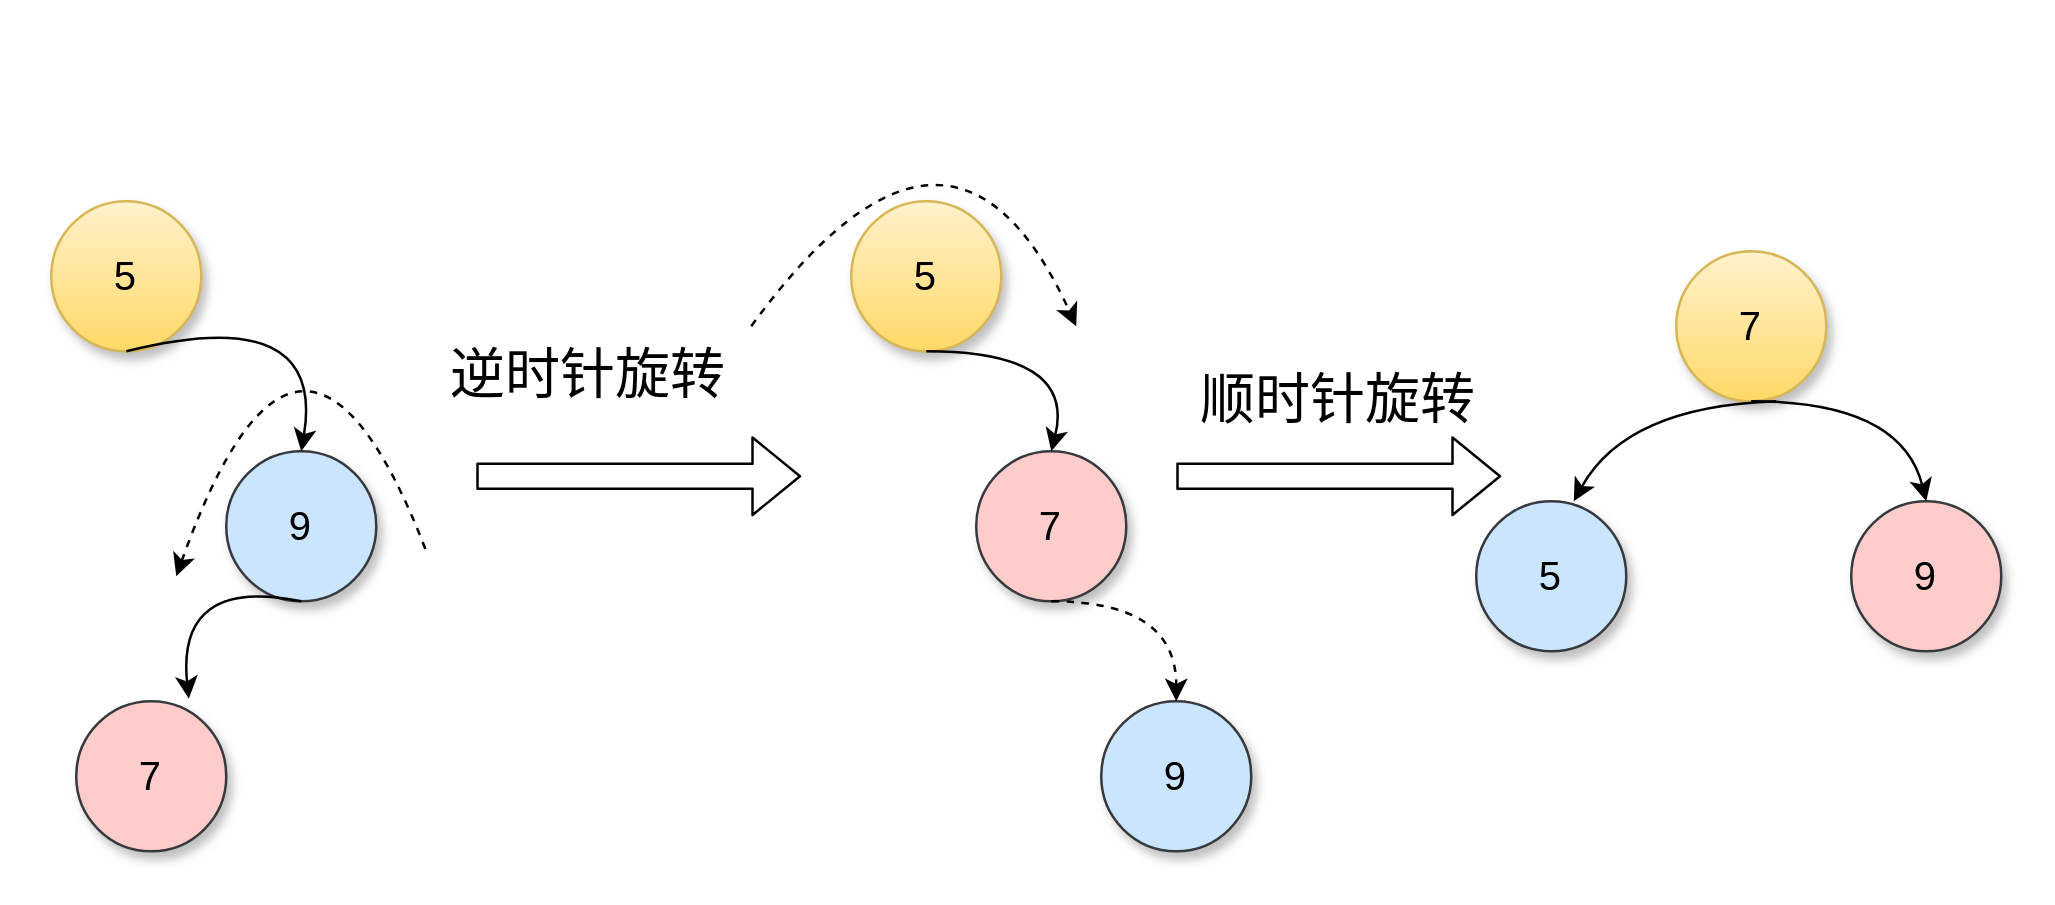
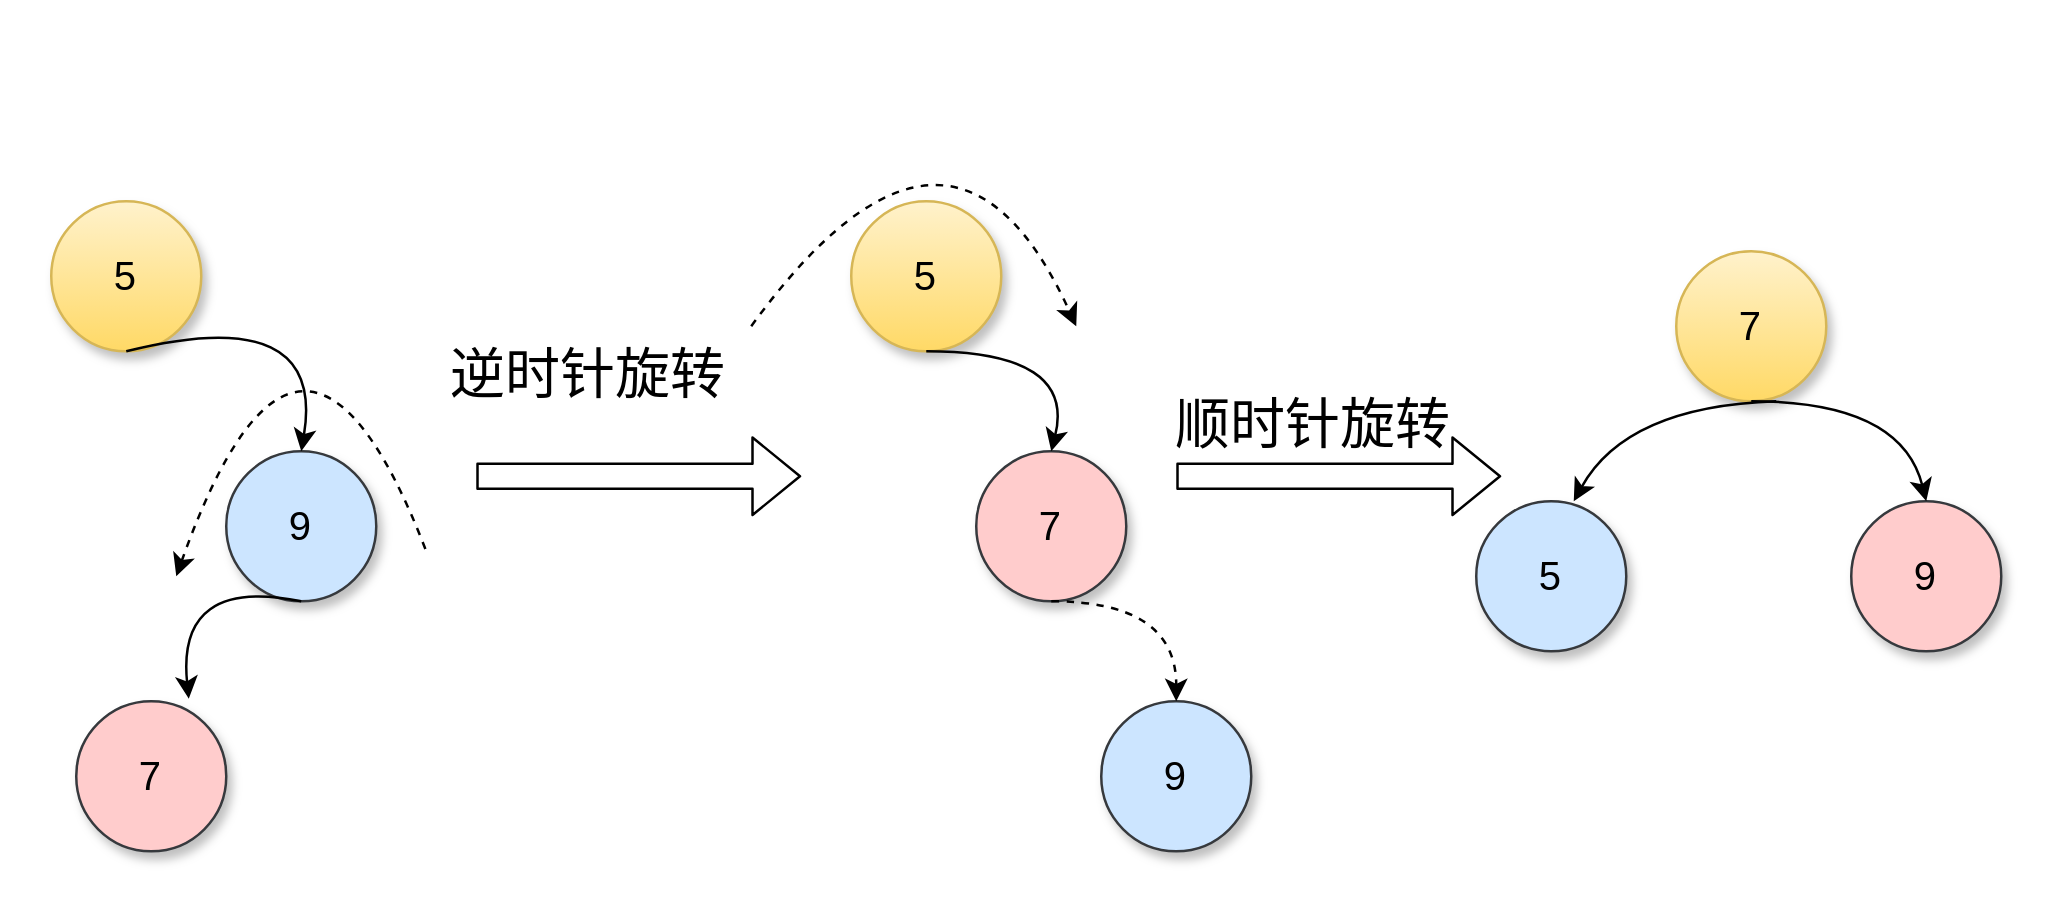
(1339, 401) -> (1314, 426)
